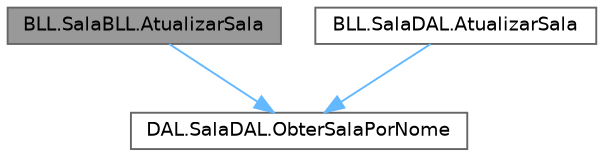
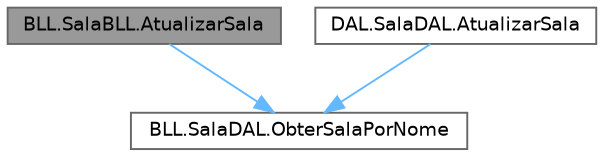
(456, 26) -> (456, 26)
(299, 131) -> (299, 131)
